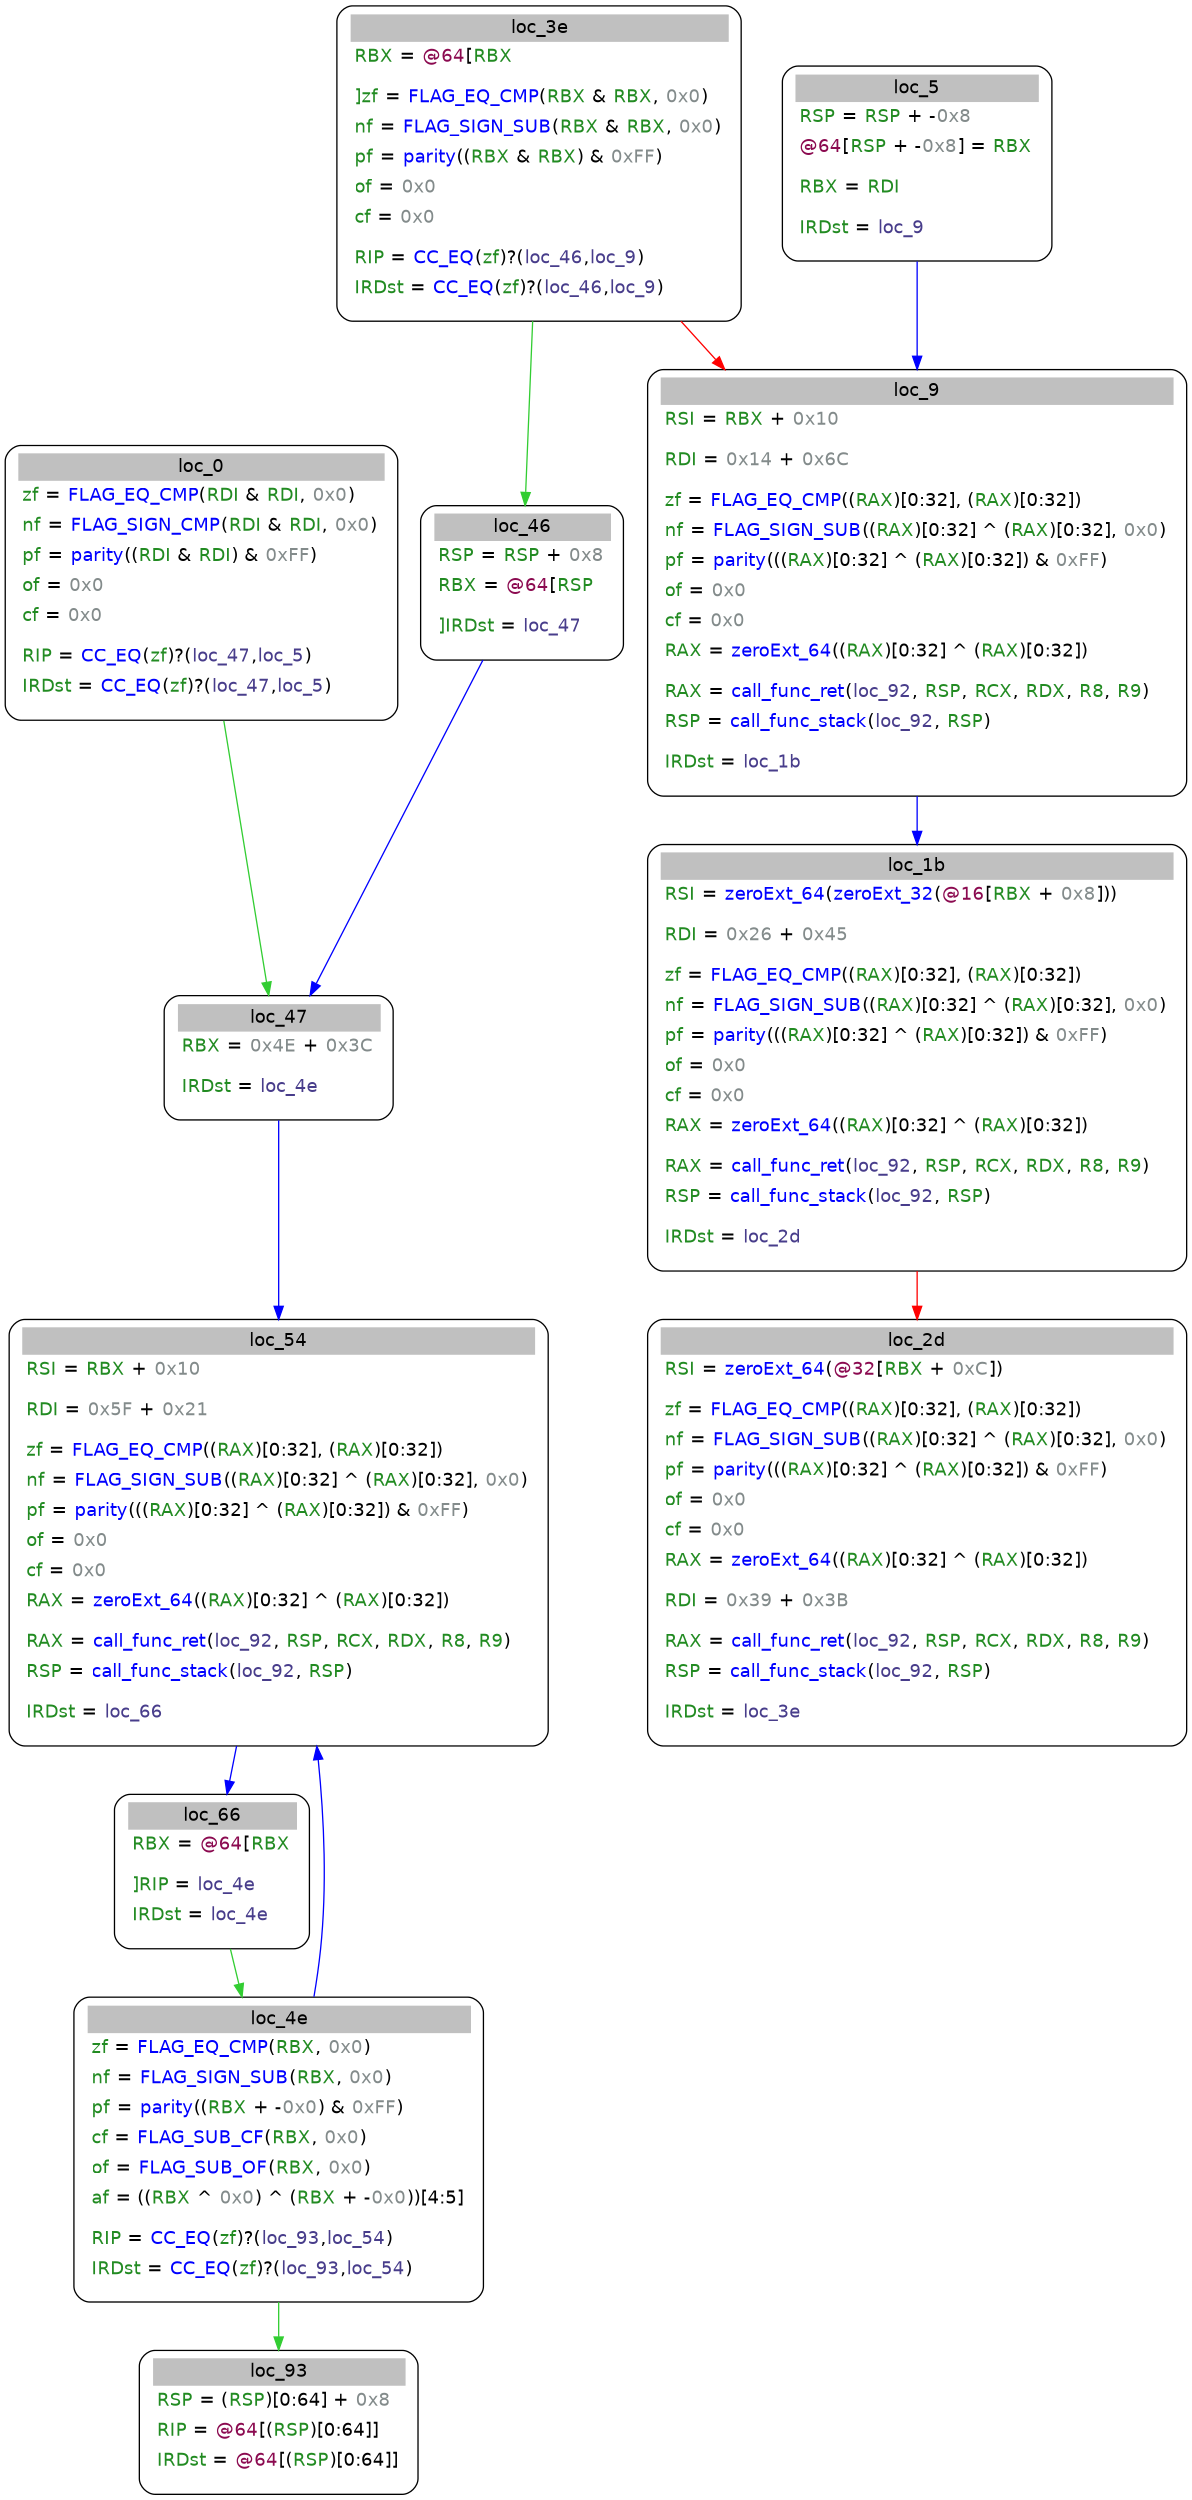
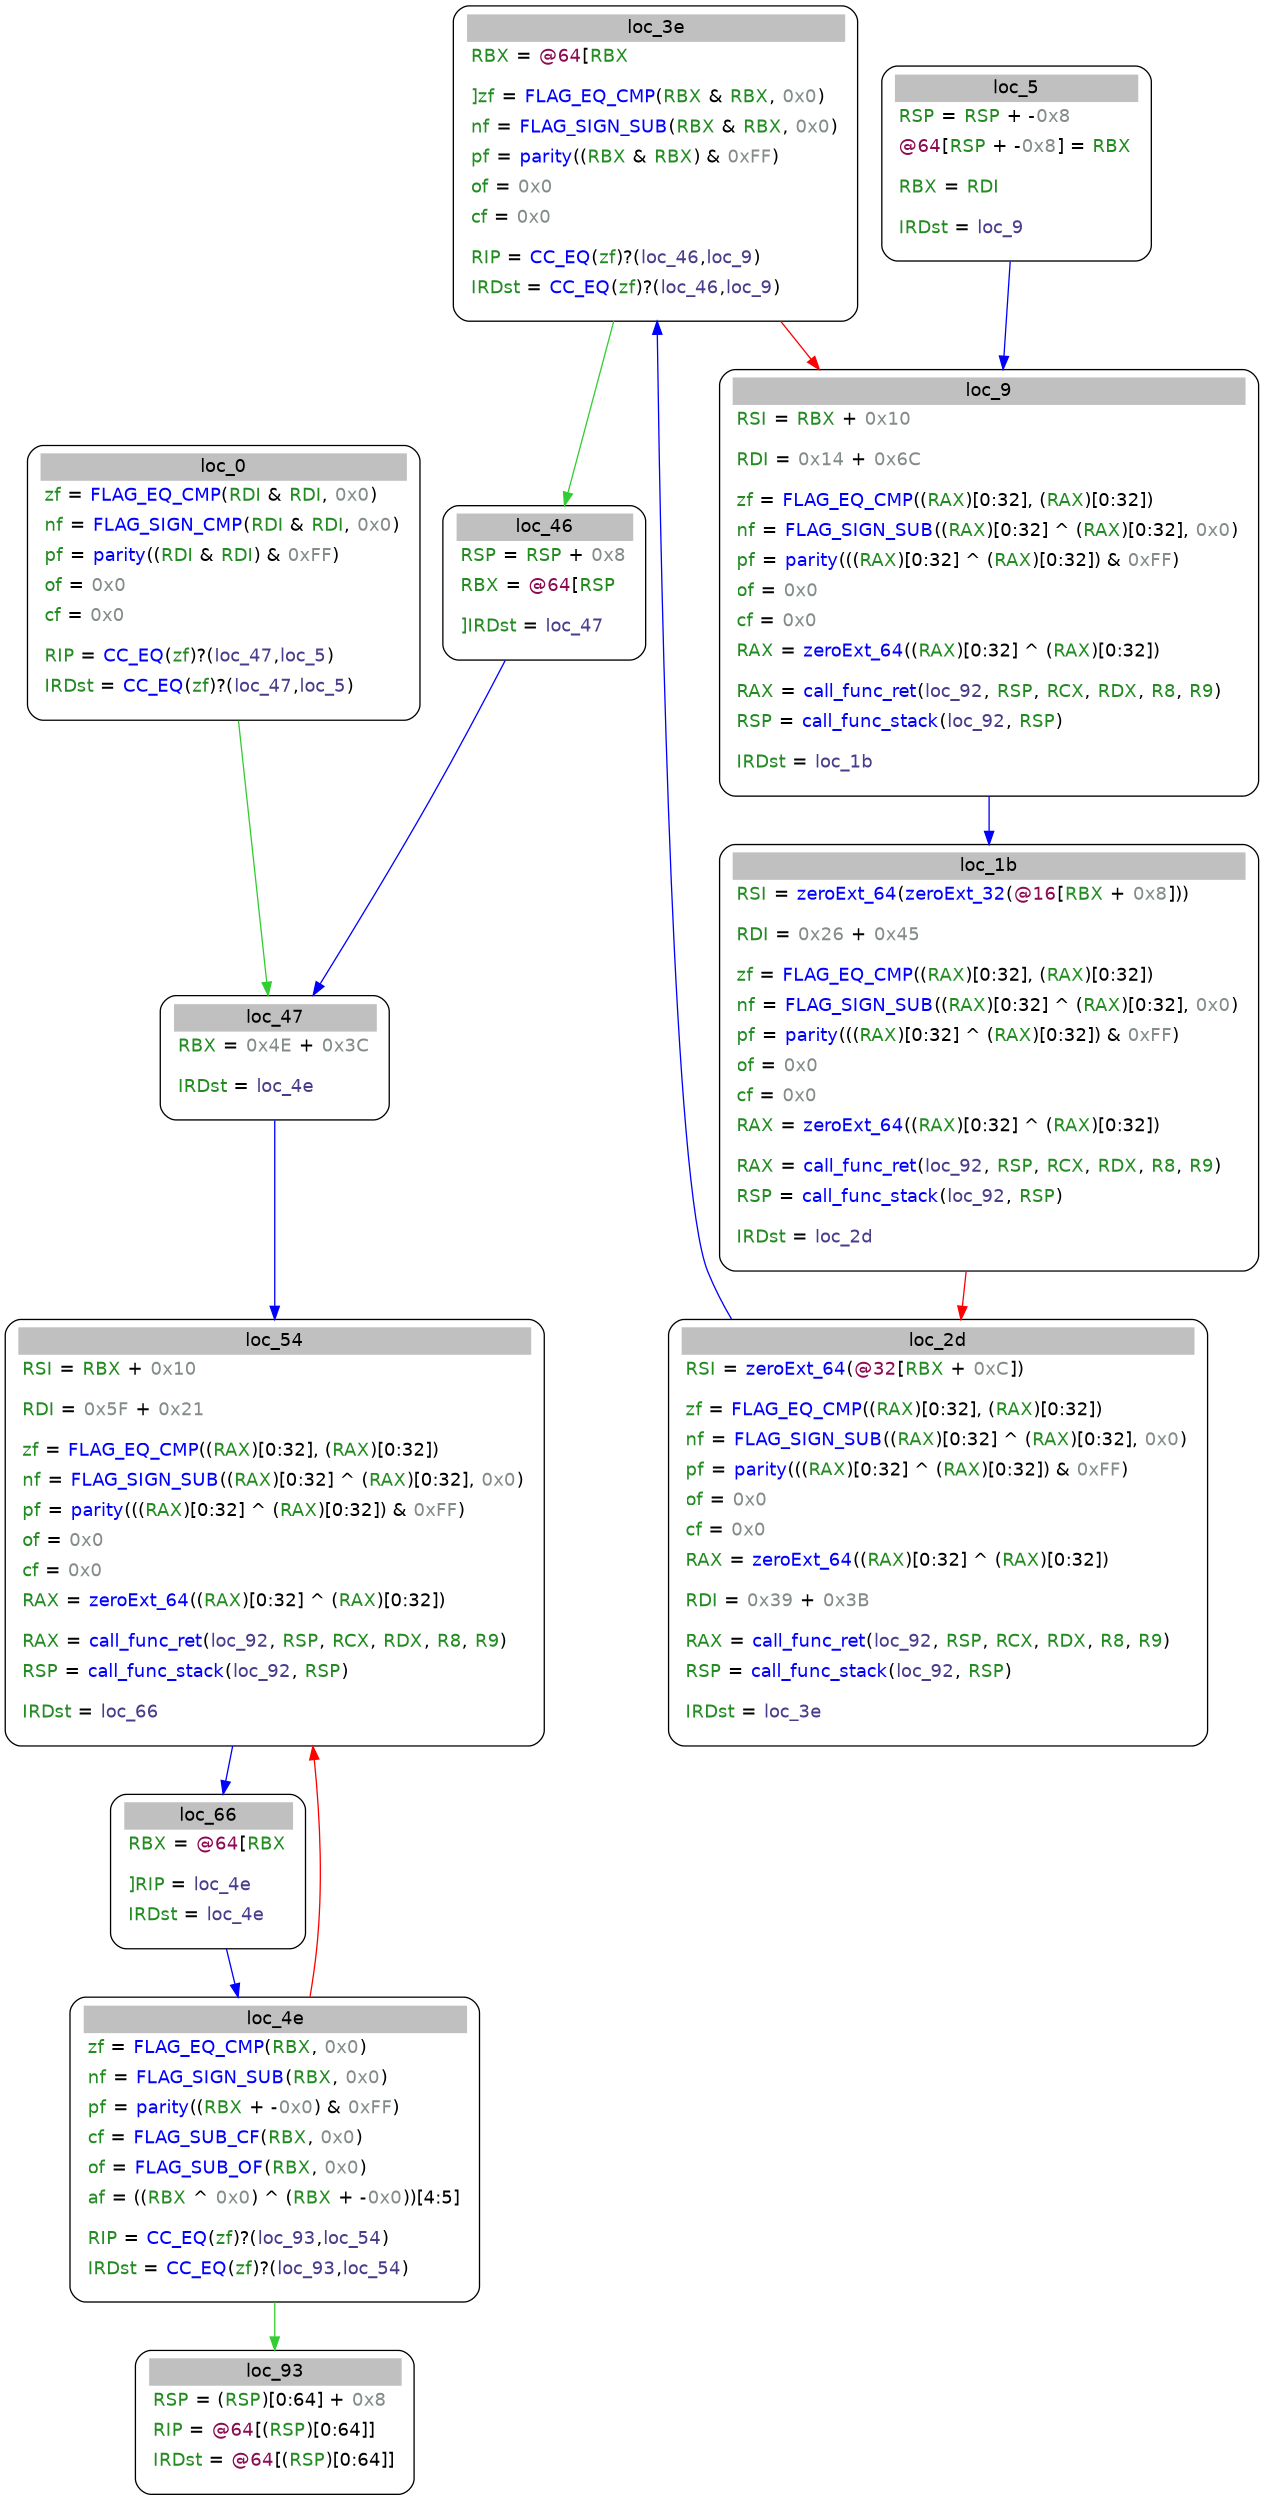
none -> (669, 831)
(324, 1878) -> (320, 1878)
(235, 1967) -> (231, 1967)
